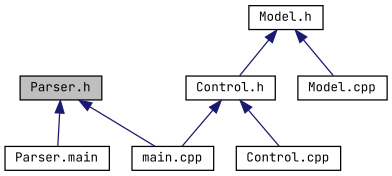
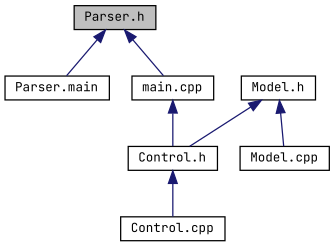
(198, 128) -> (173, 130)
